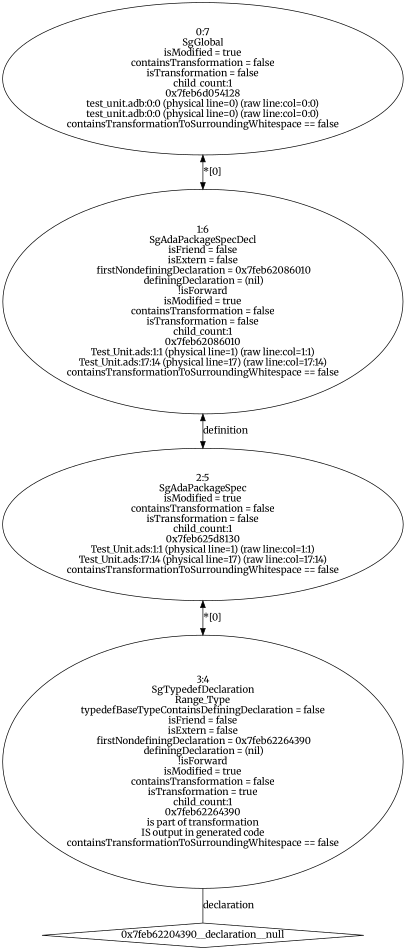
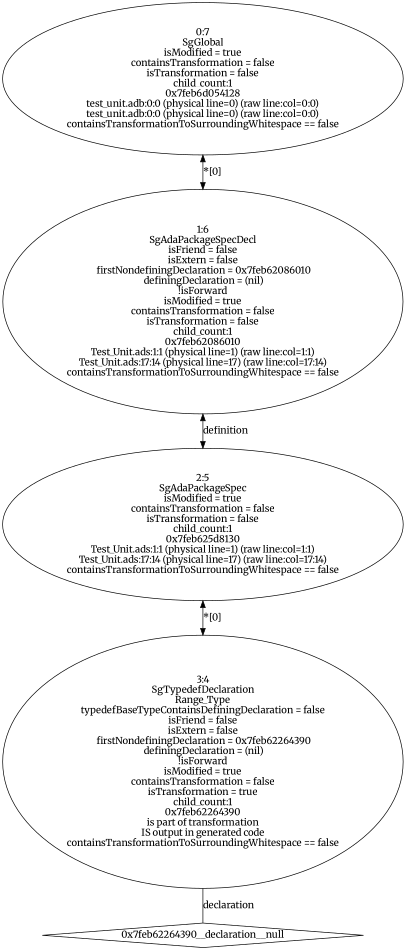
(203, 935) -> (203, 935)
